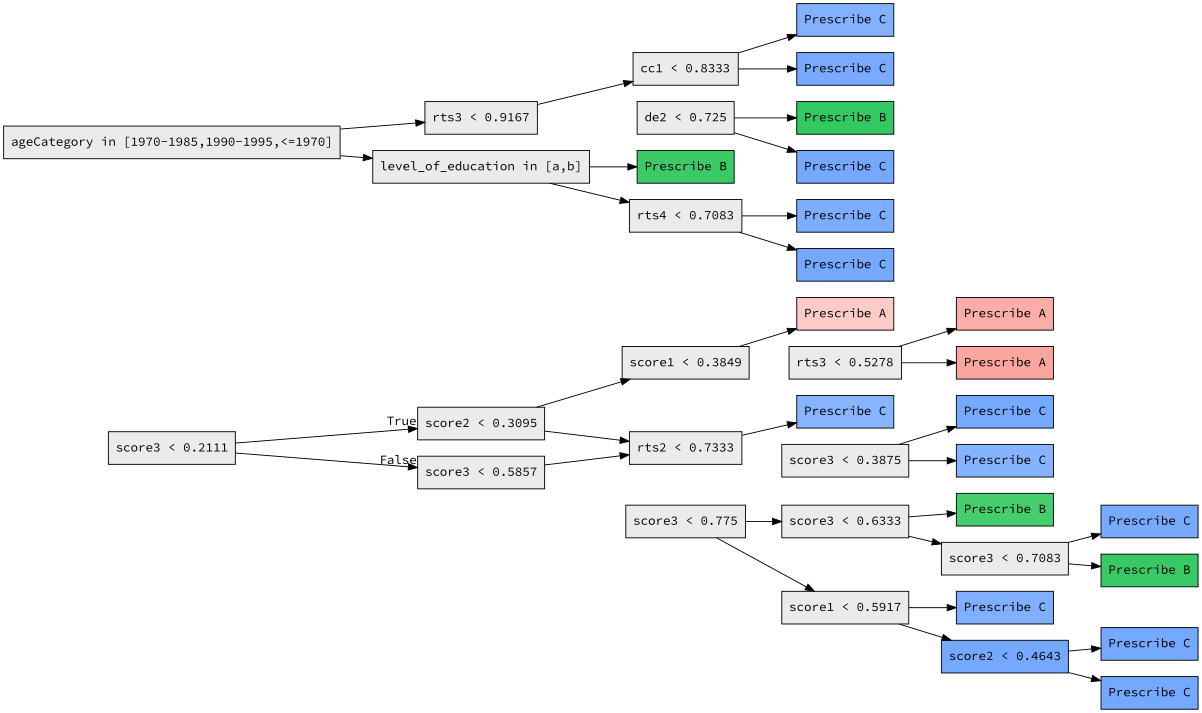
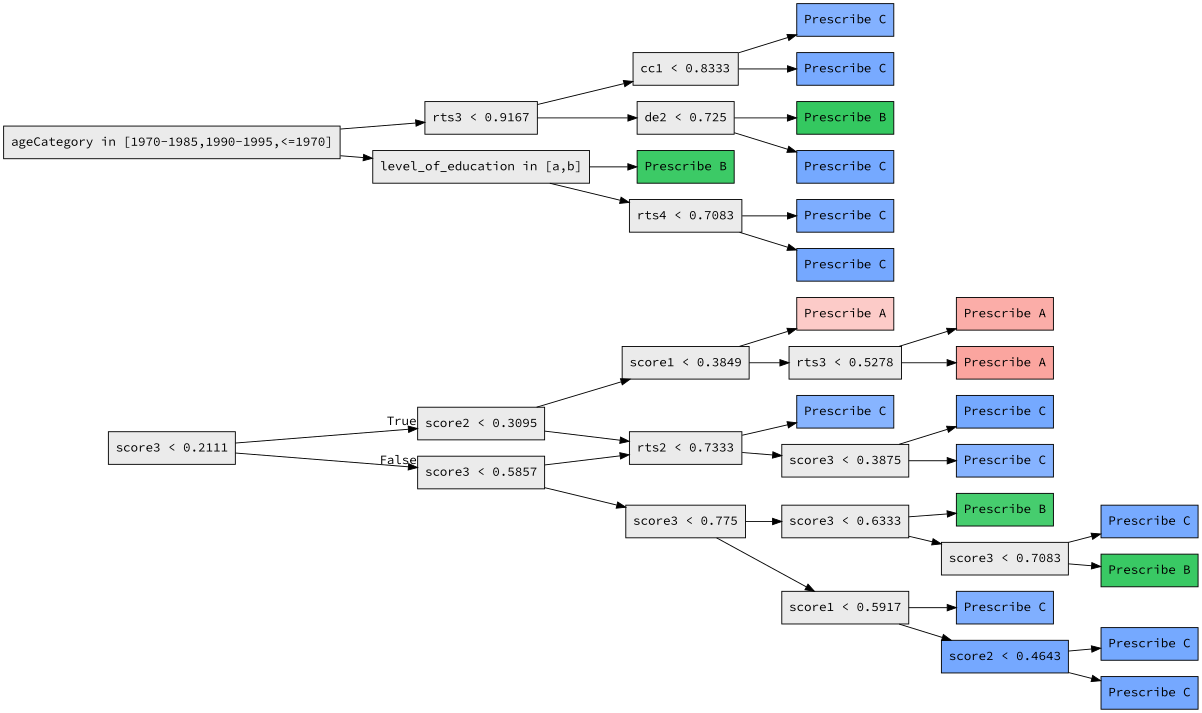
none -> (583, 118)
none -> (764, 363)
none -> (757, 454)
none -> (581, 496)
